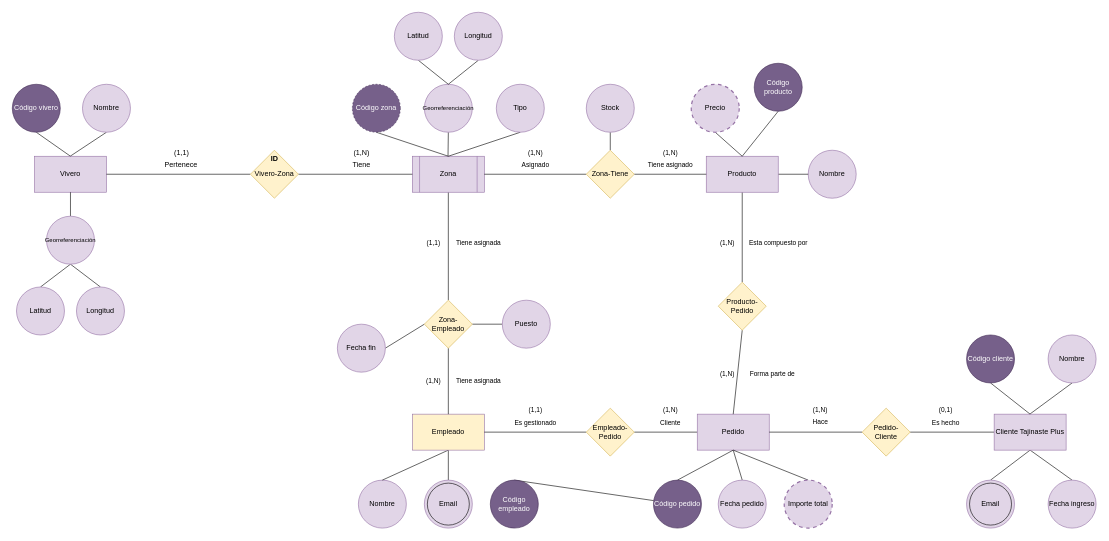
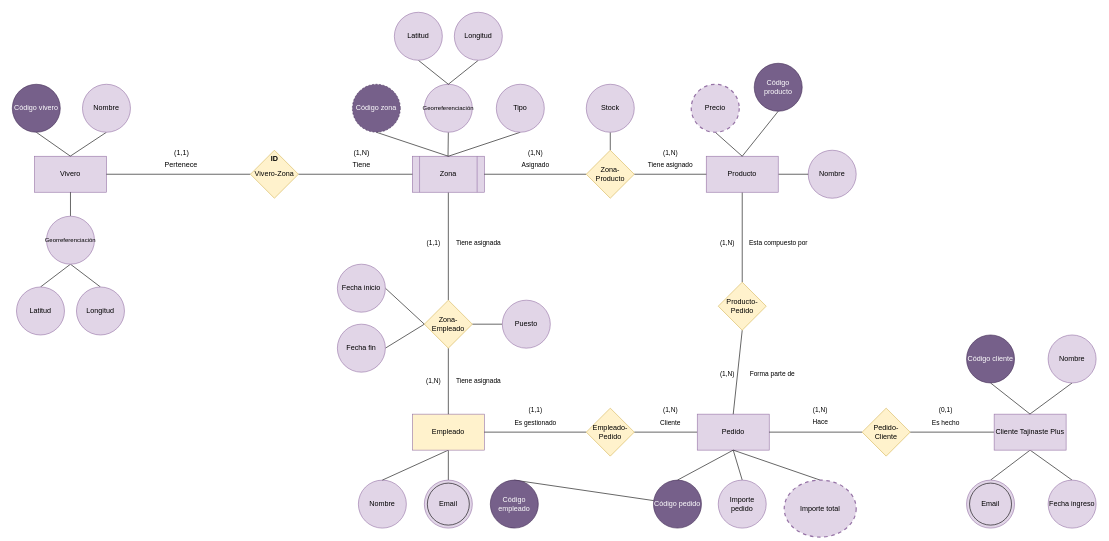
(611, 174) -> (611, 174)
none -> (362, 288)
none -> (404, 305)
(743, 504) -> (743, 504)
(809, 504) -> (821, 509)
